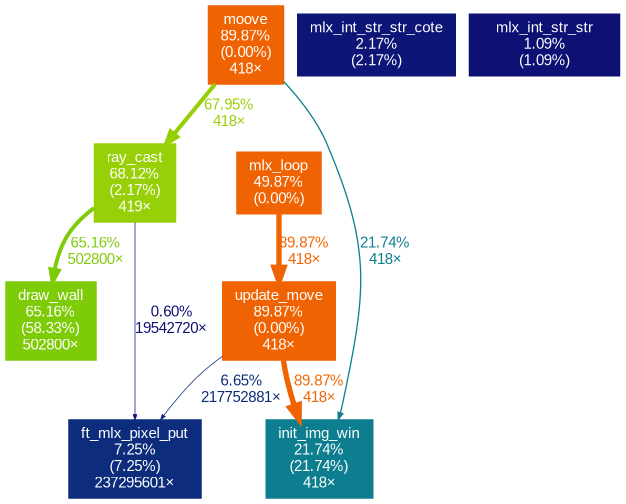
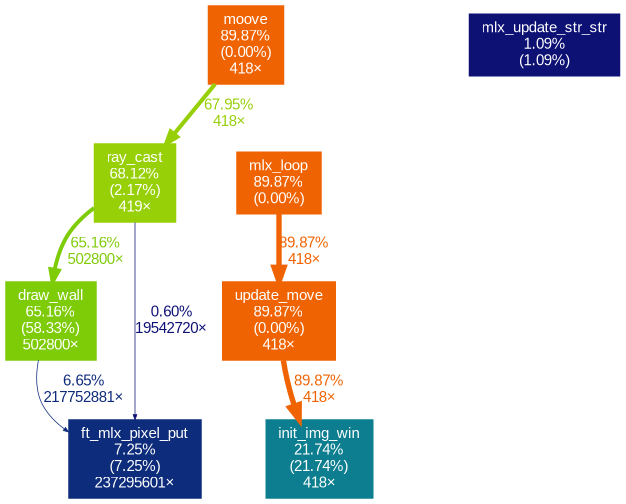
(376, 45) -> none
(544, 45) -> (544, 45)
(279, 183) -> (279, 183)
(357, 239) -> none
(191, 384) -> (40, 399)
